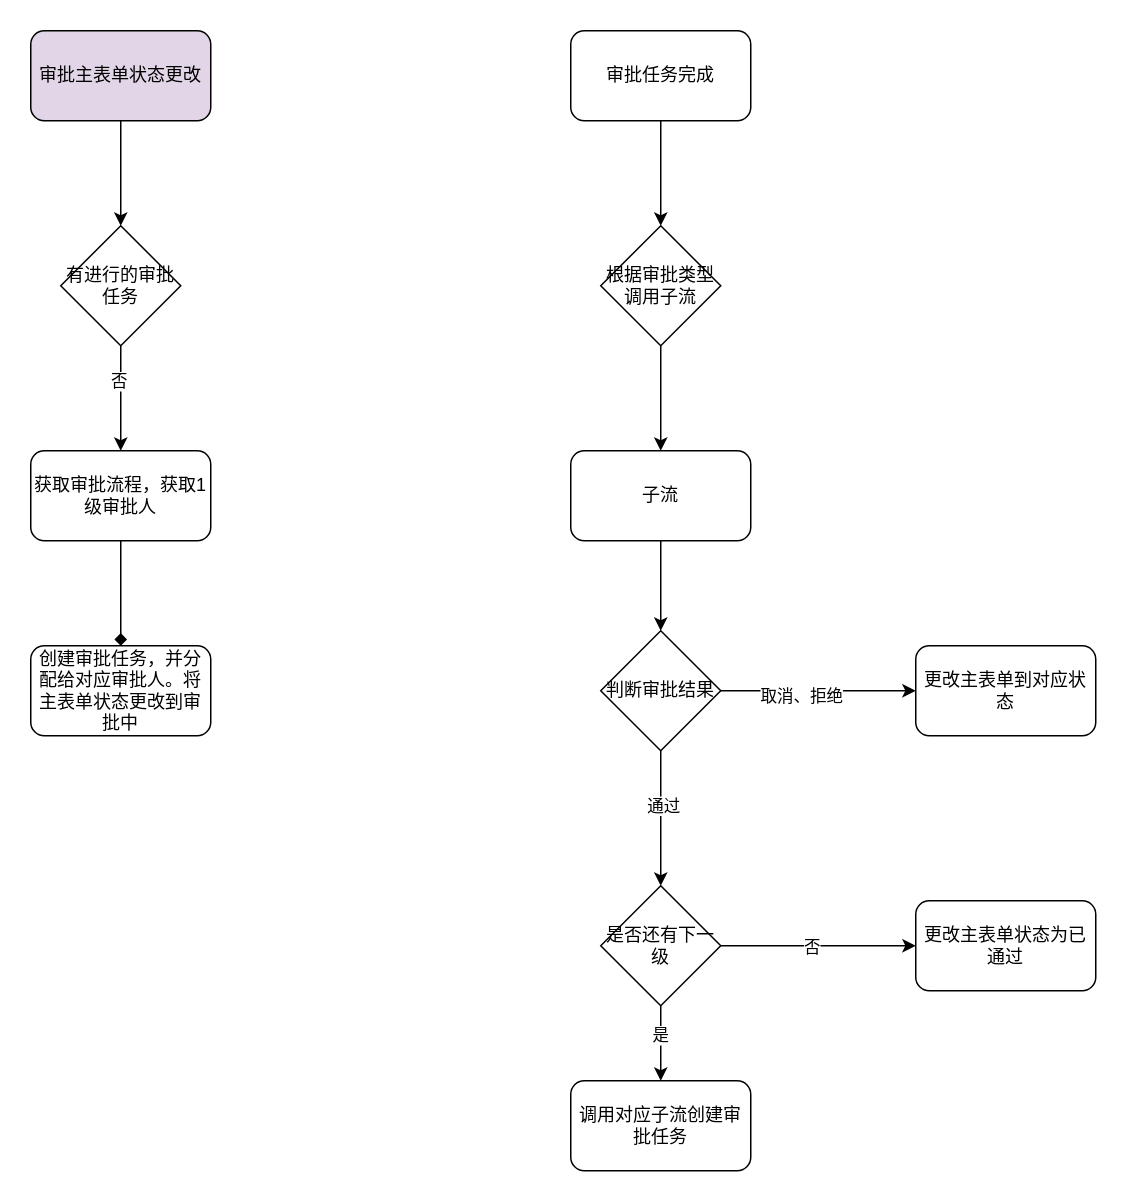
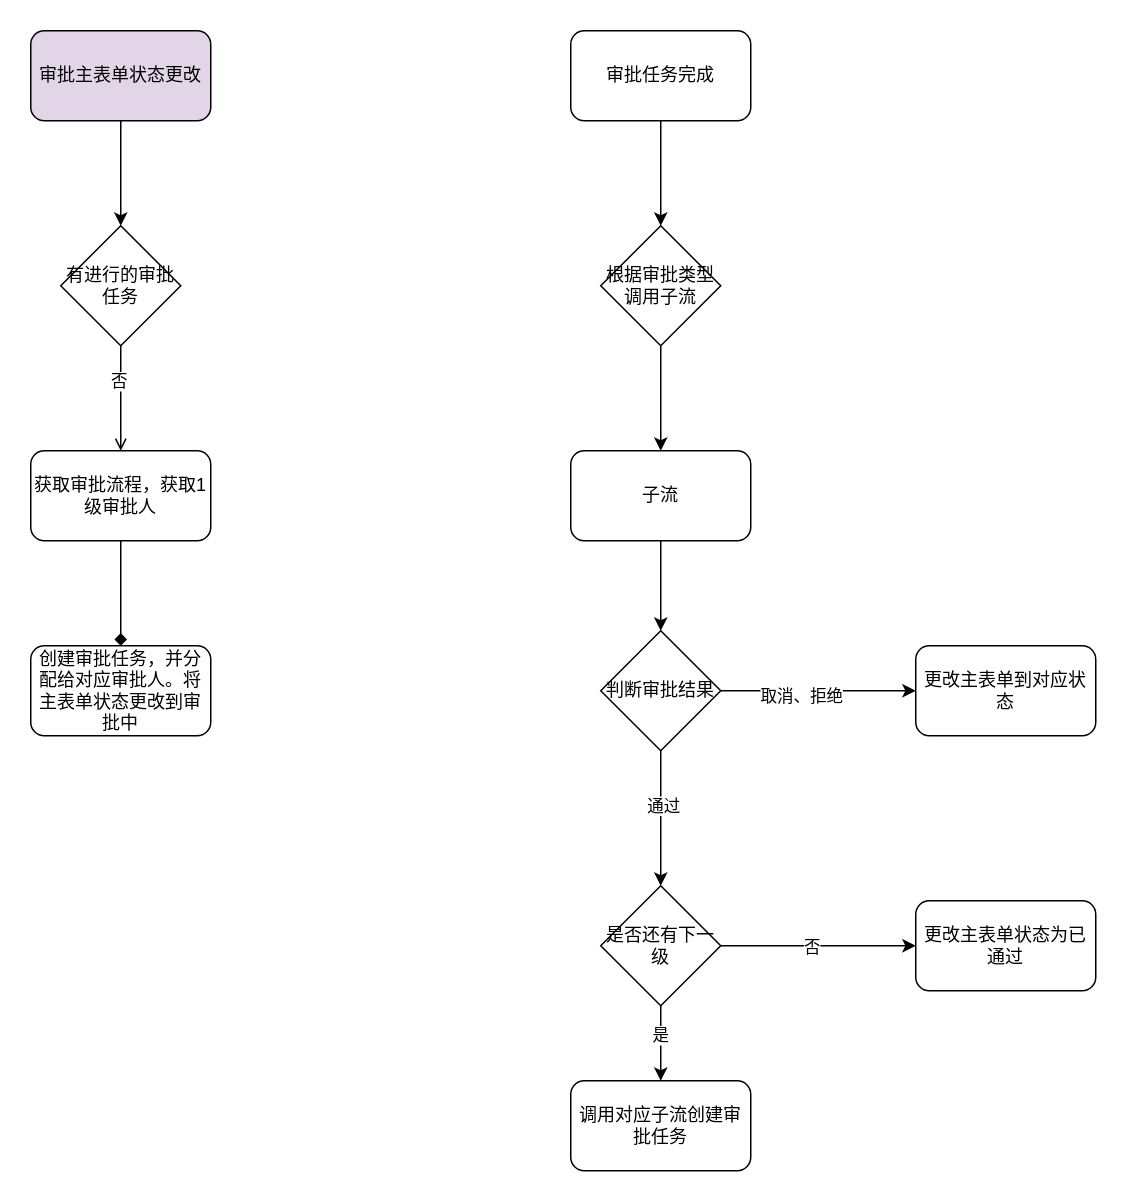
(121, 439) -> (121, 441)
